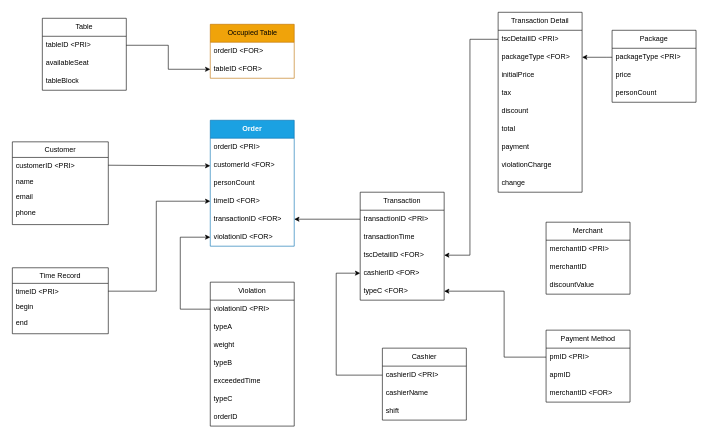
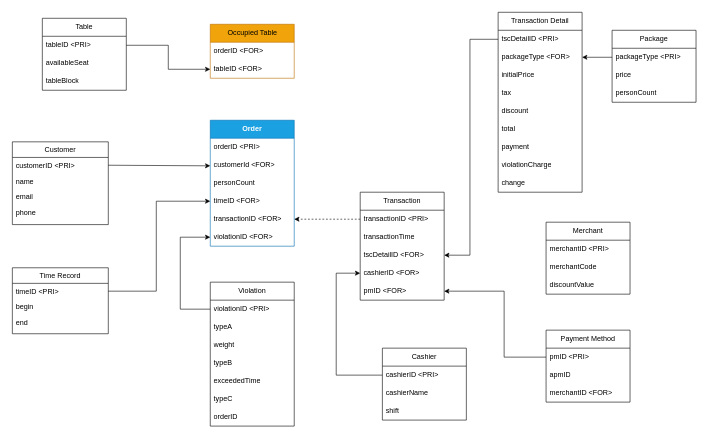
(329, 219) -> (329, 219)
(570, 267) -> (574, 267)
(385, 291) -> (383, 291)
